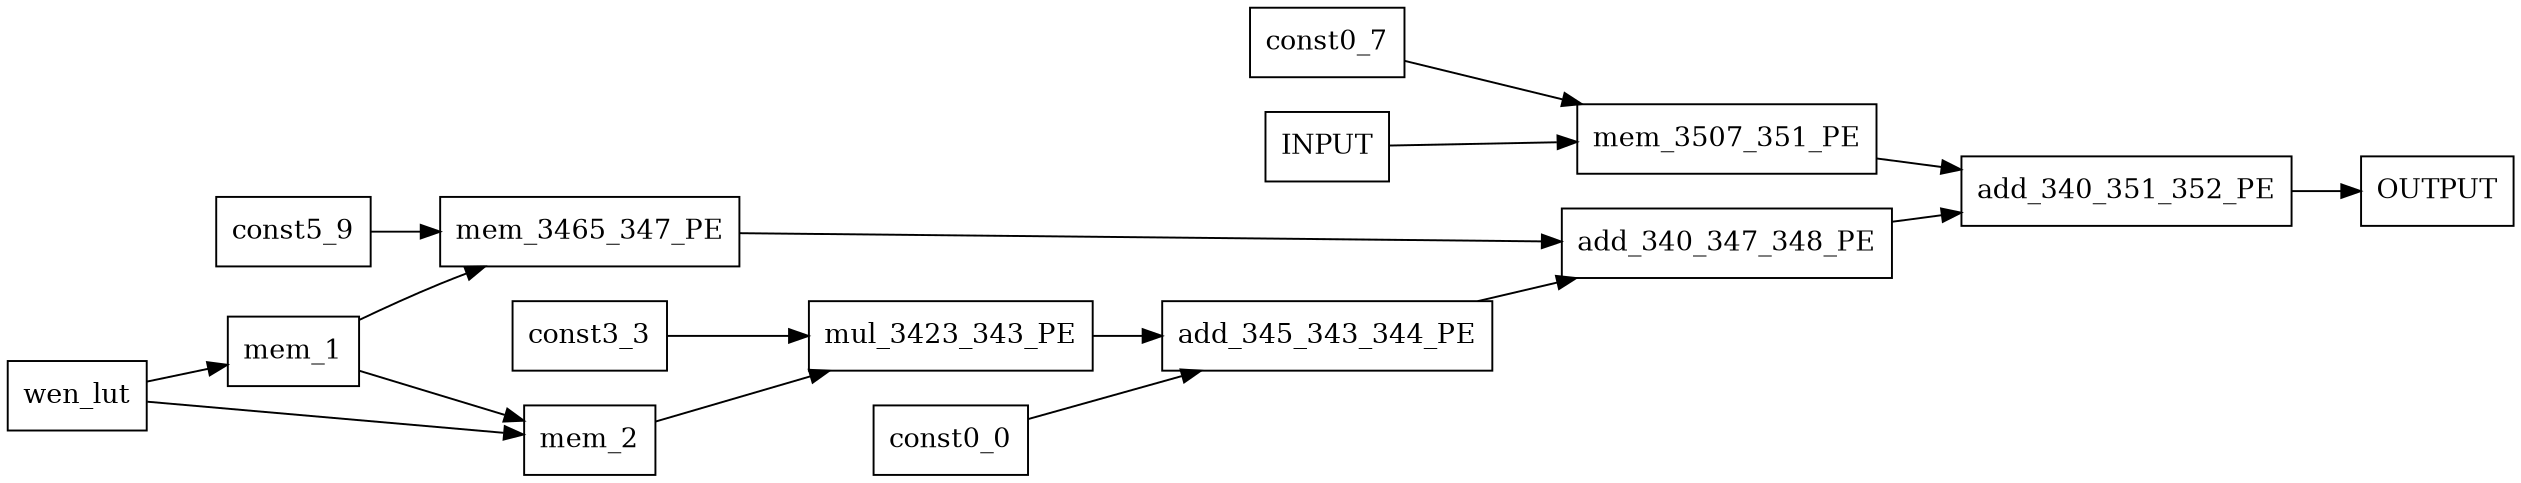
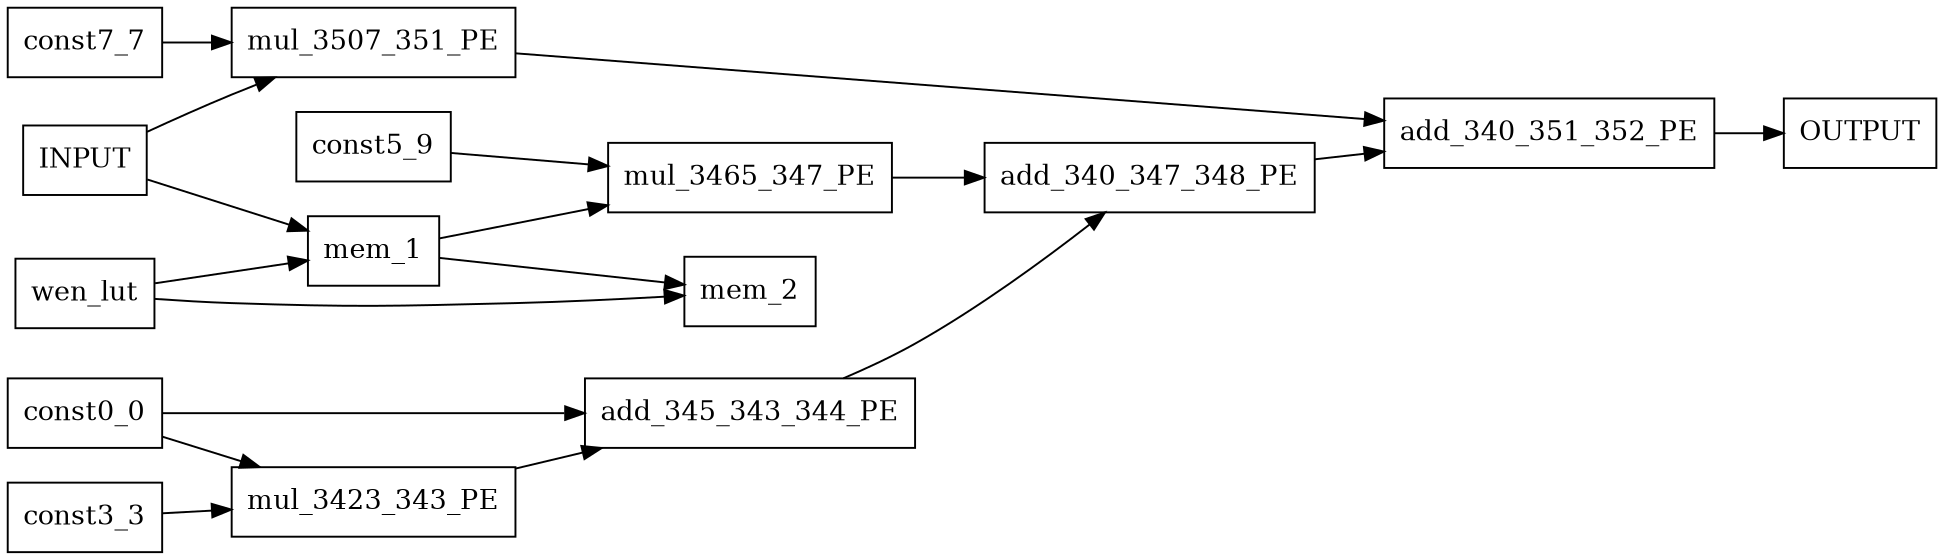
(1327, 42) -> (85, 42)
(1727, 139) -> (374, 42)
none -> (218, 202)
(590, 232) -> (750, 178)
(733, 399) -> (202, 449)
